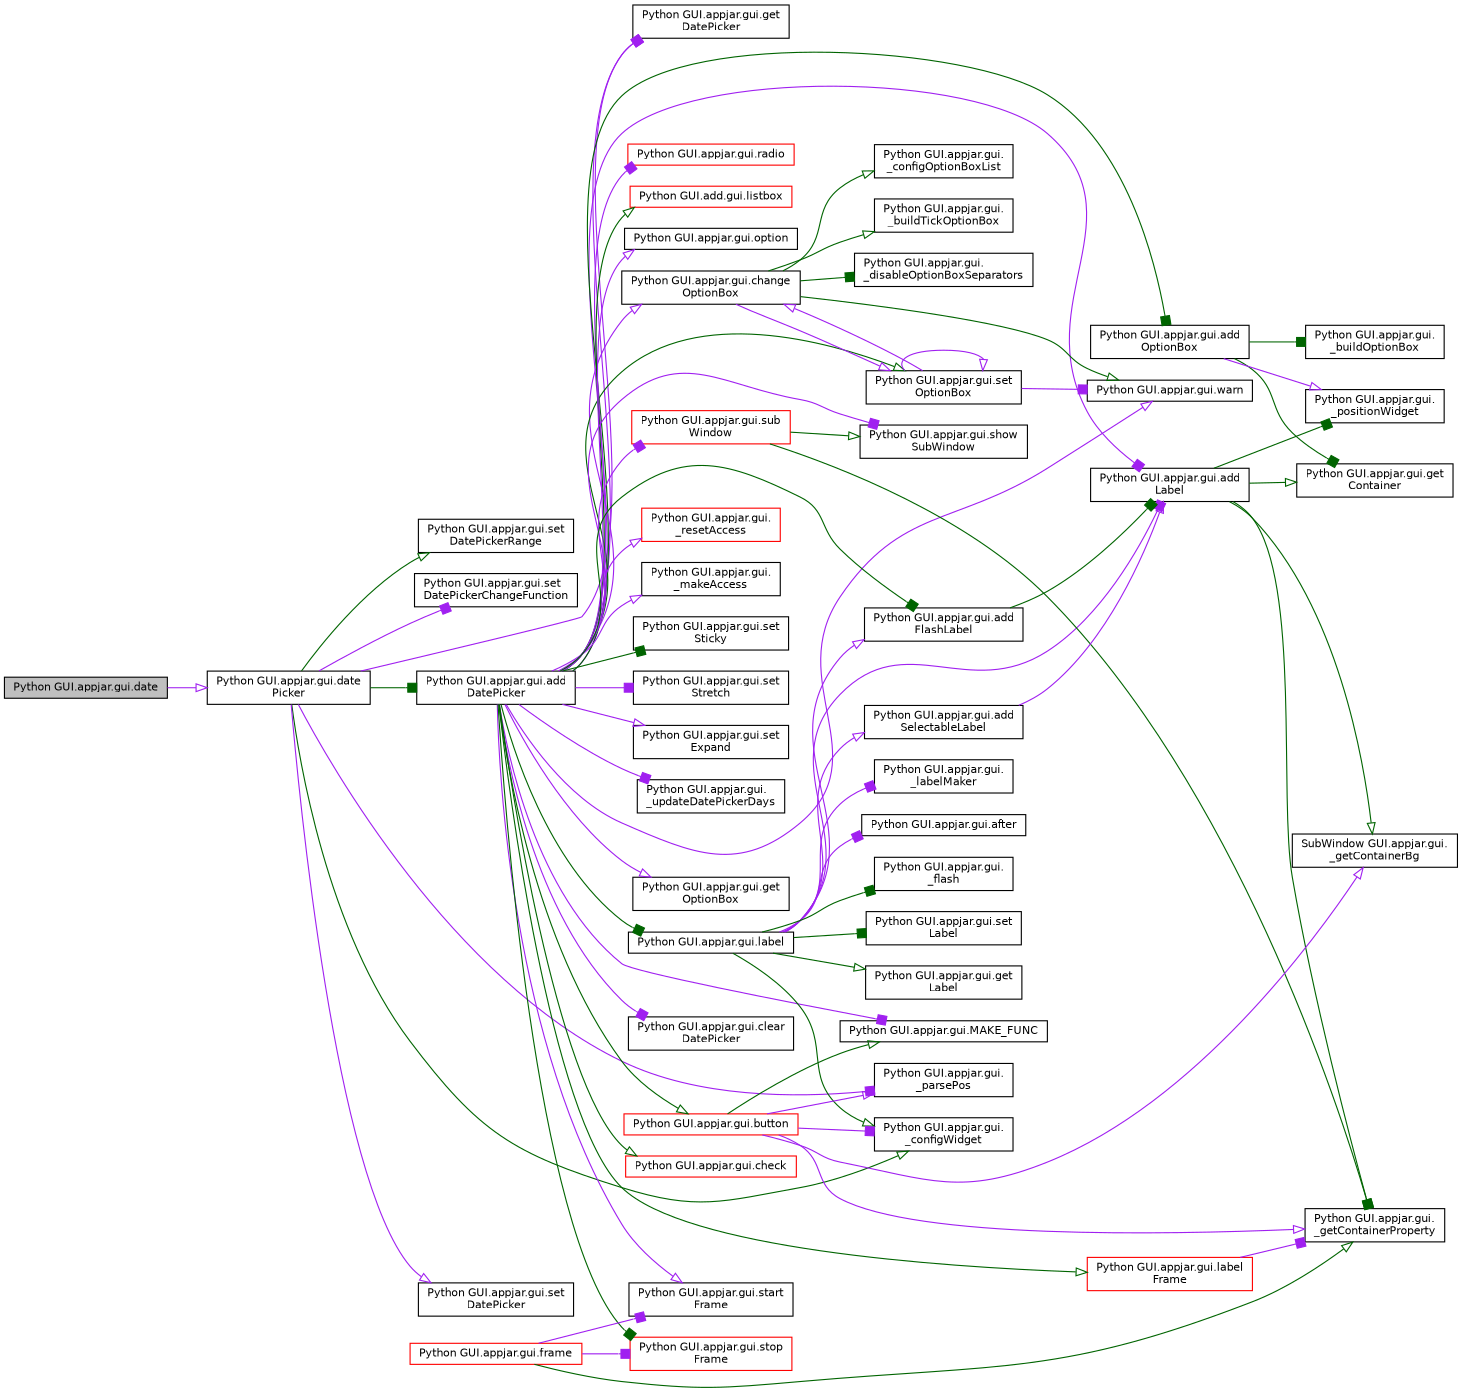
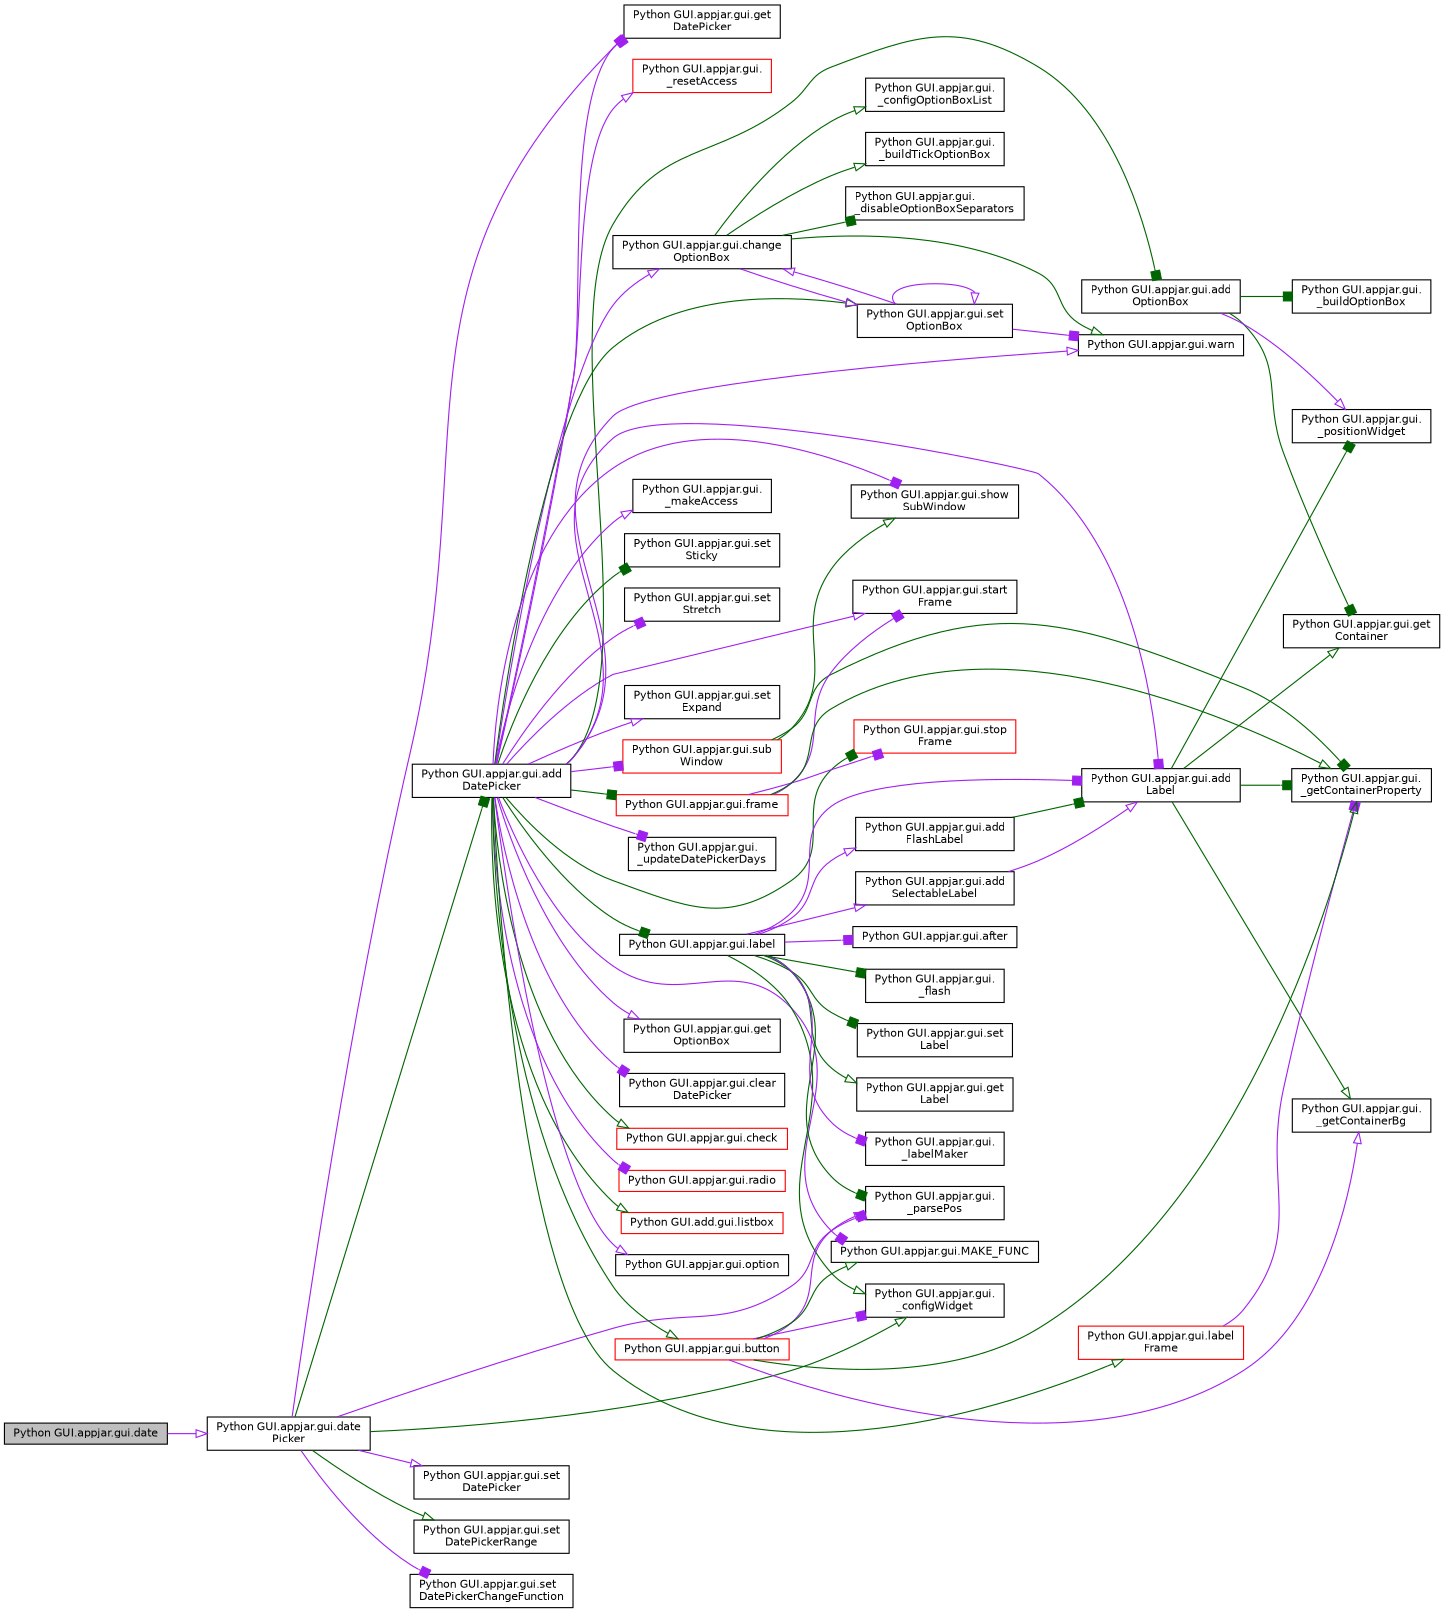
(687, 466) -> (588, 792)
(1375, 851) -> (1362, 1116)
none -> (811, 1074)
(1019, 1230) -> (1159, 1220)
